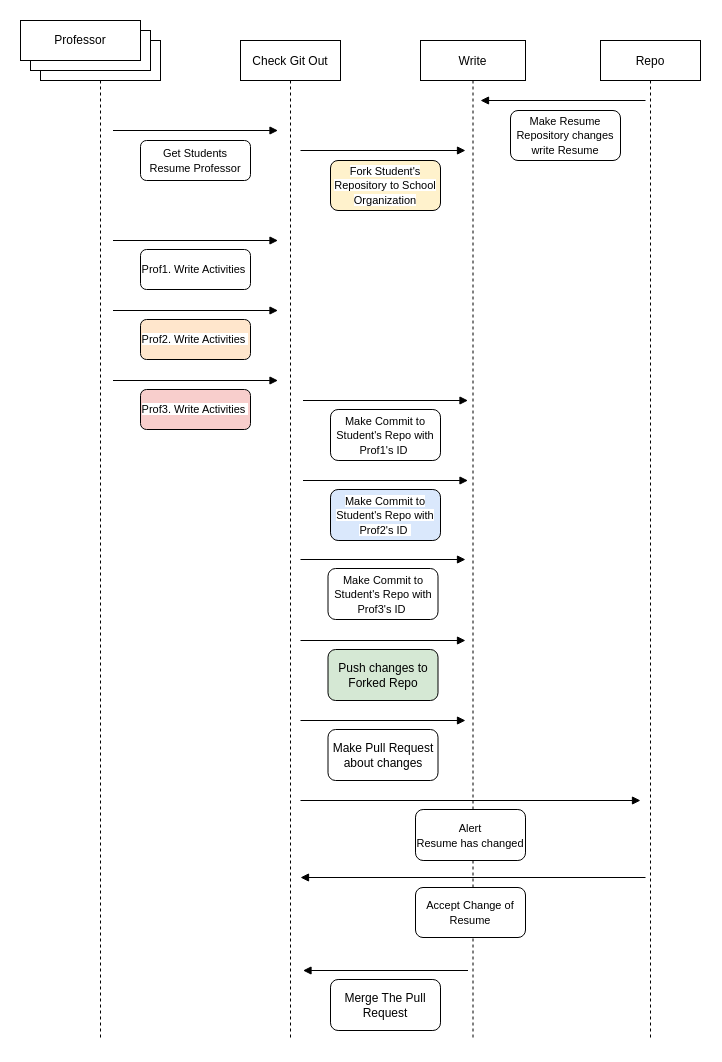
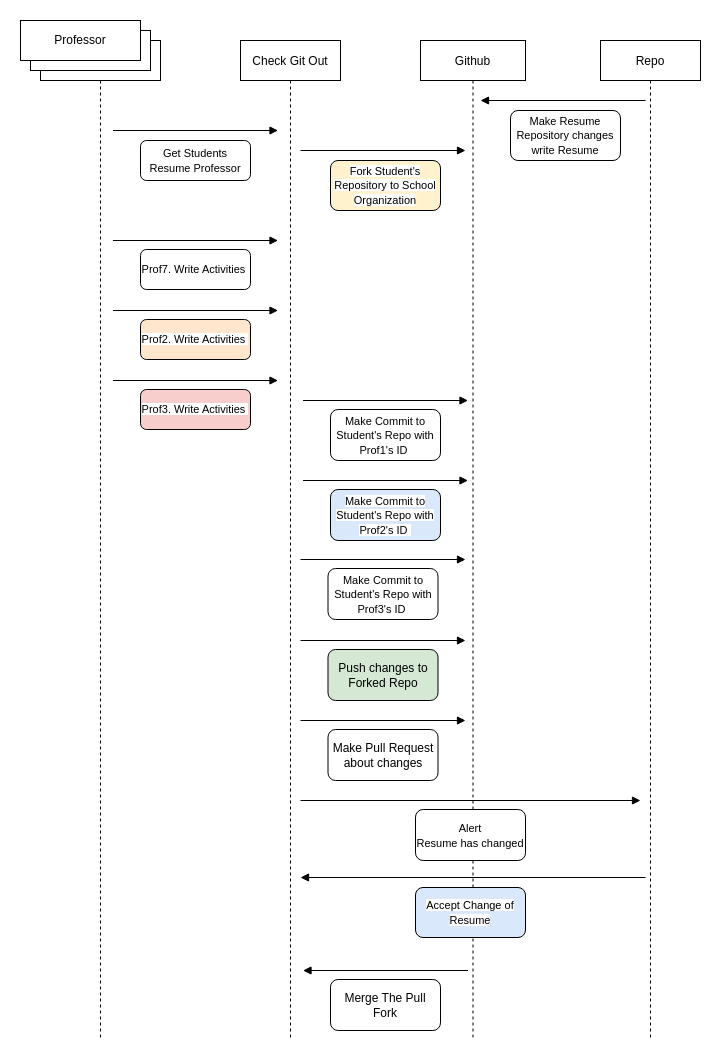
(473, 61) -> (473, 61)
(196, 270) -> (196, 270)
(471, 913) -> (471, 913)
(386, 1006) -> (386, 1006)
